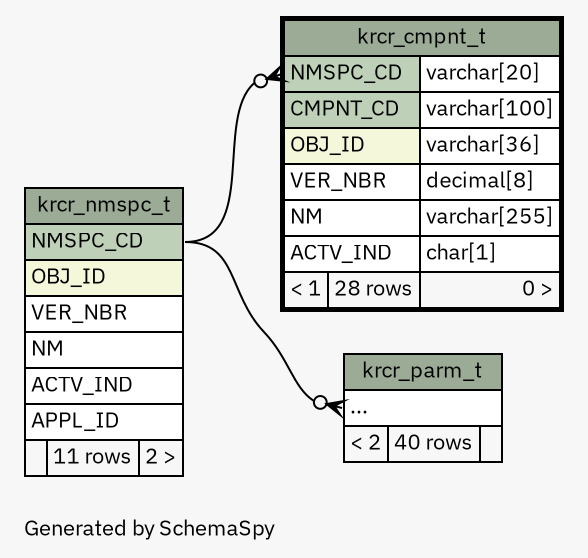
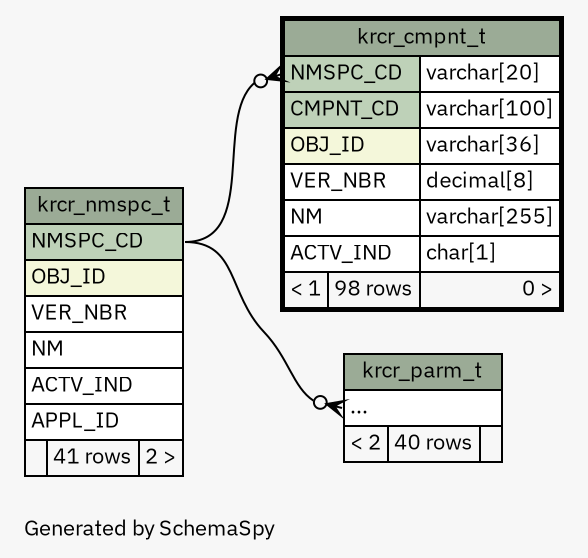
(374, 289) -> (374, 289)
(93, 457) -> (93, 457)
